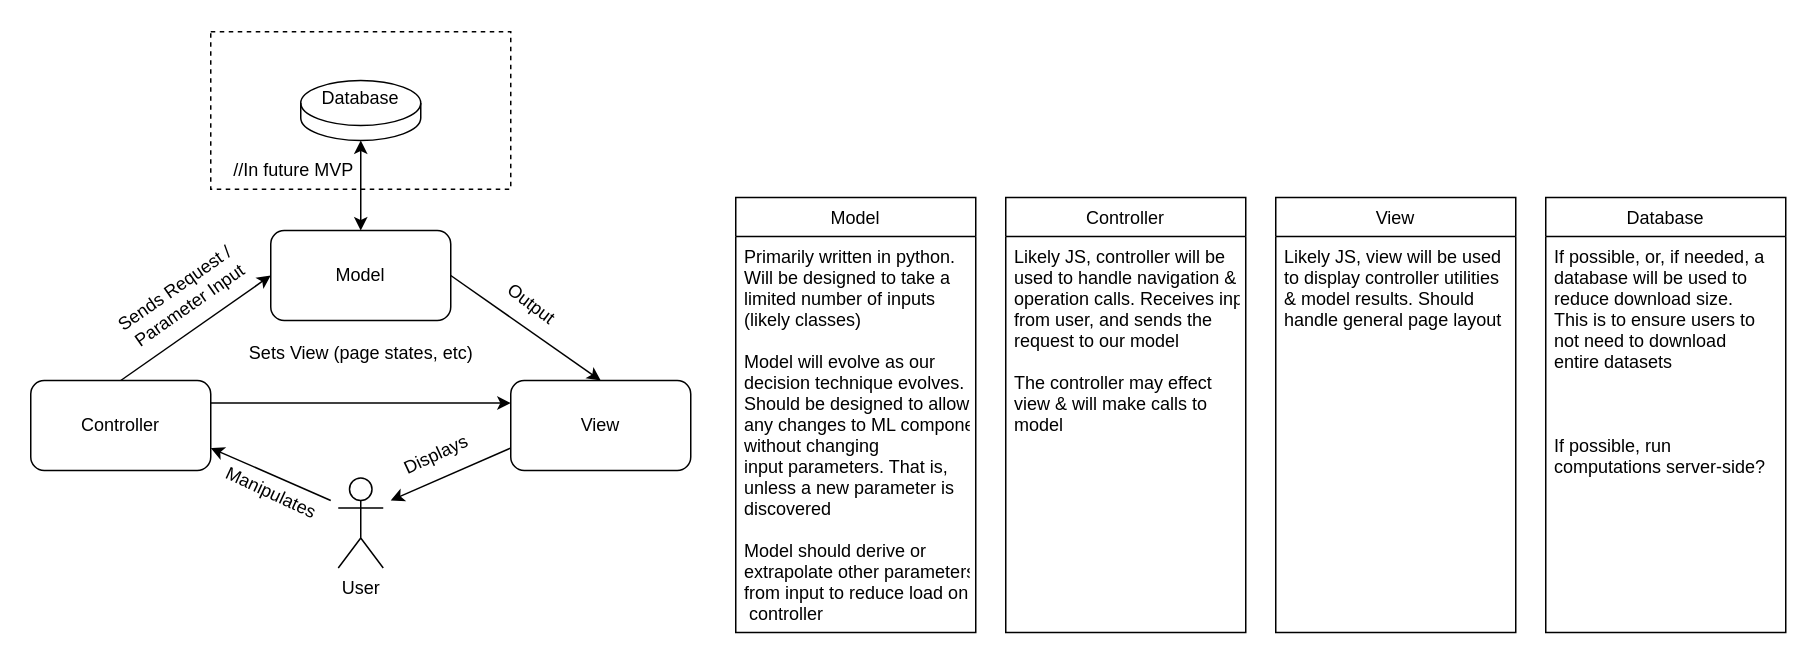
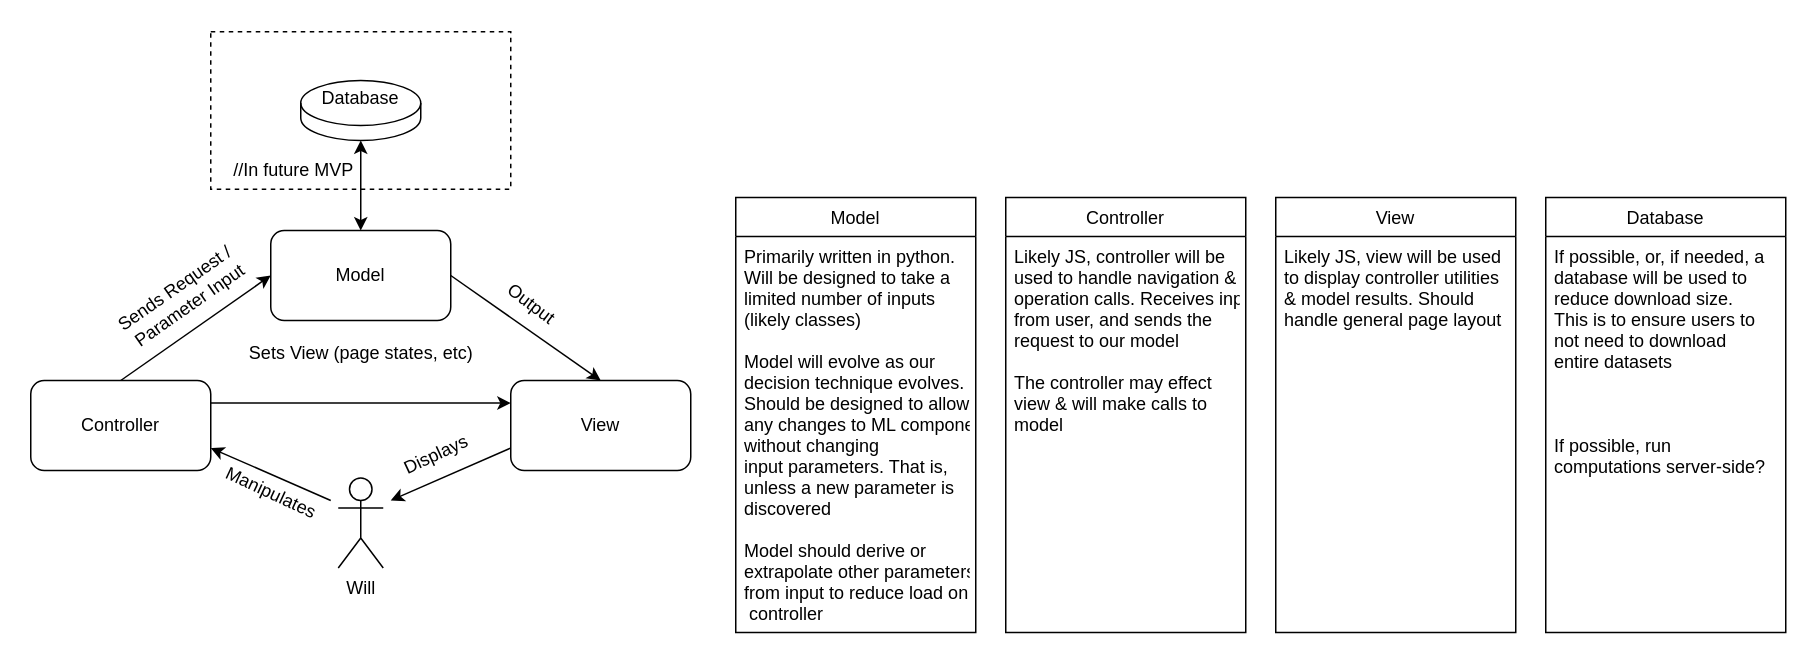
(362, 589) -> (362, 589)
